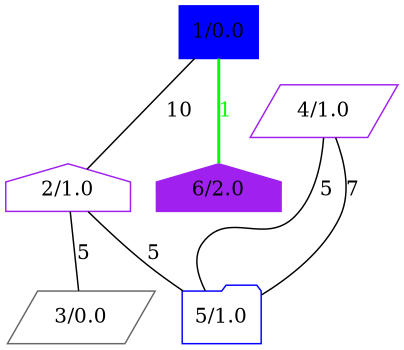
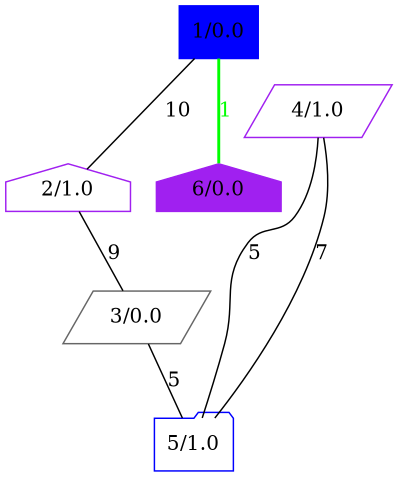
(219, 190) -> (219, 190)
(84, 254) -> (115, 254)
(134, 254) -> (165, 381)
